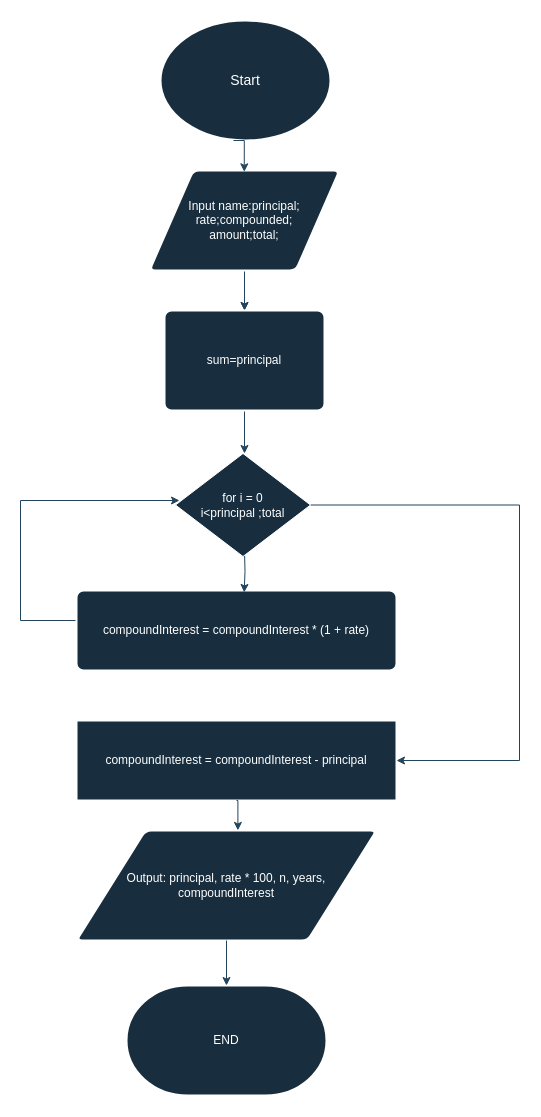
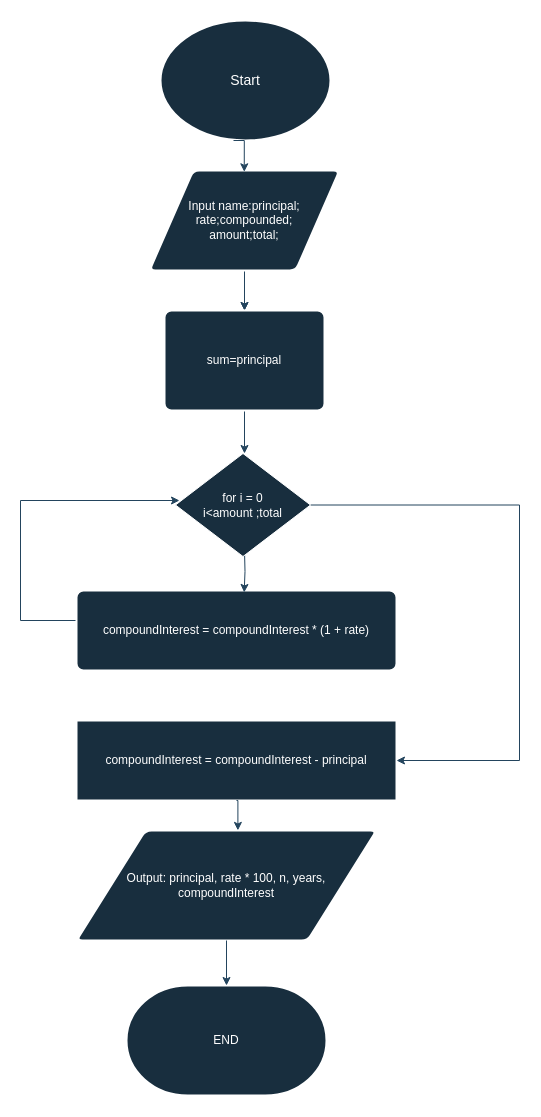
(243, 506) -> (243, 506)
